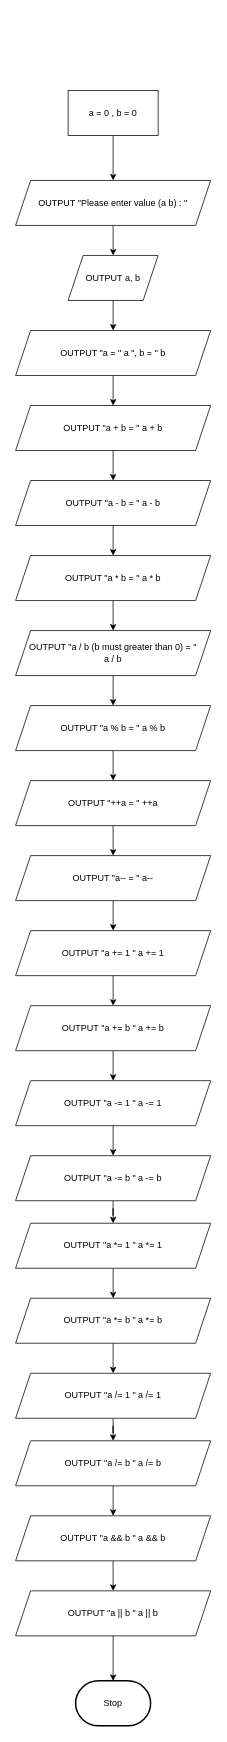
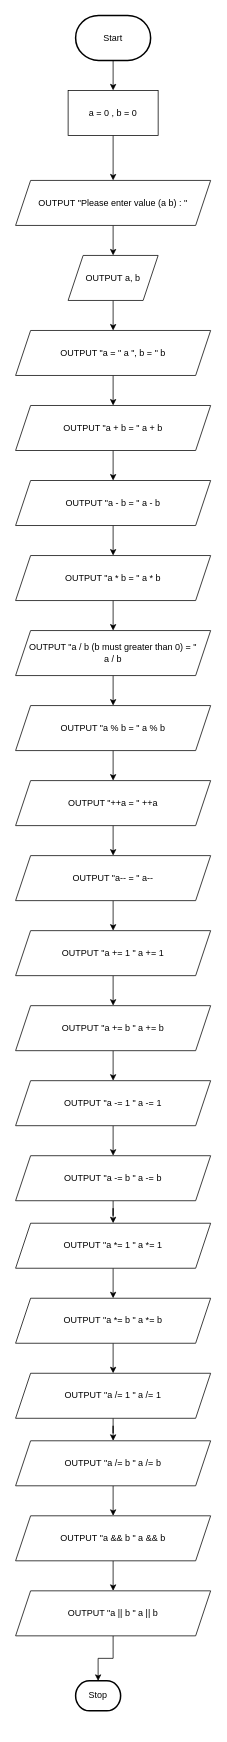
none -> (113, 38)
none -> (113, 84)
(113, 1703) -> (98, 1695)
